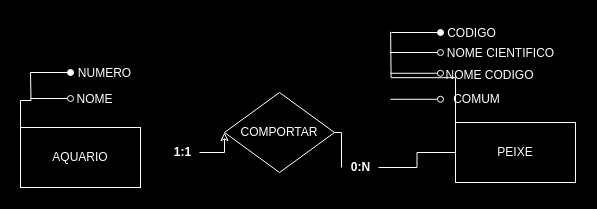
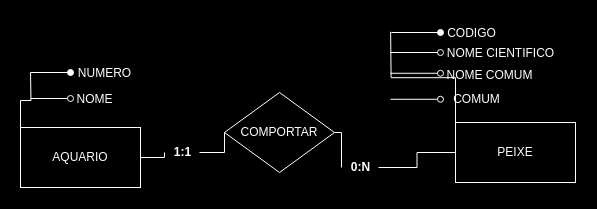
(490, 76) -> (490, 76)
(225, 140) -> (225, 138)
none -> (155, 158)
